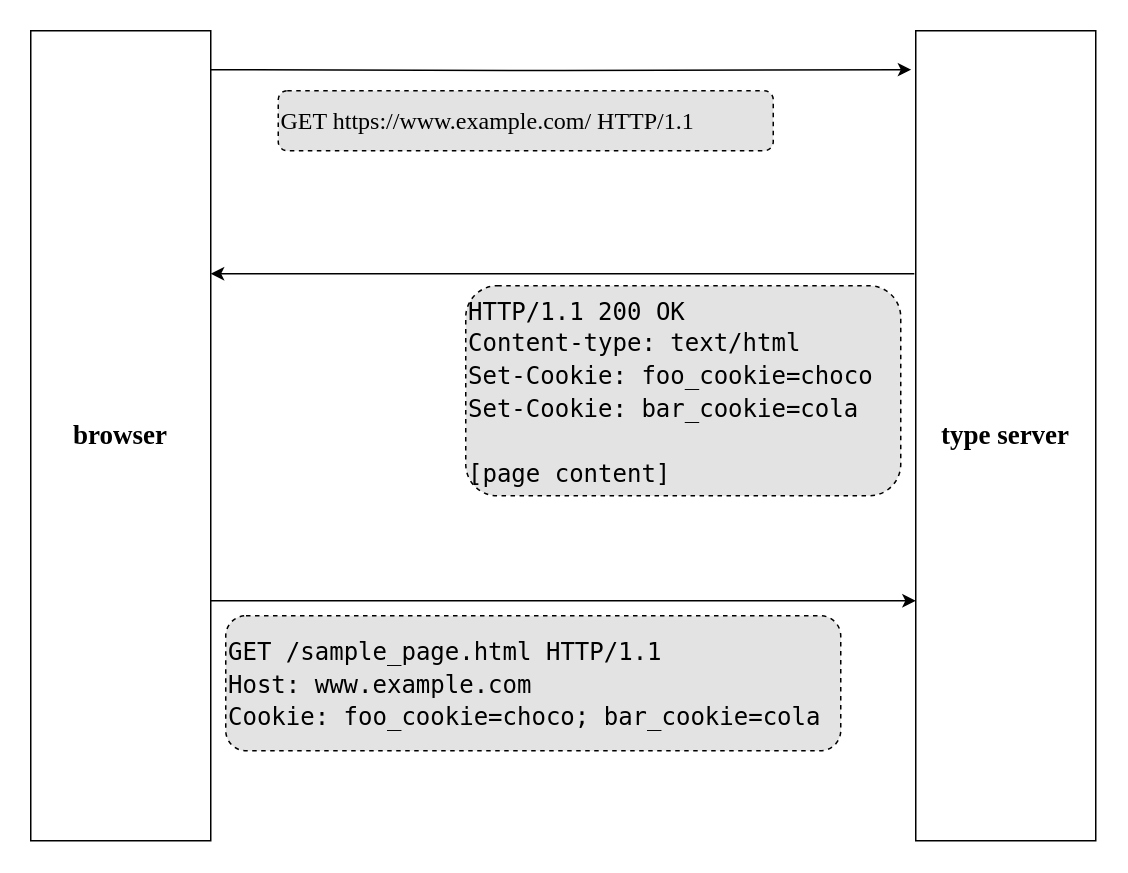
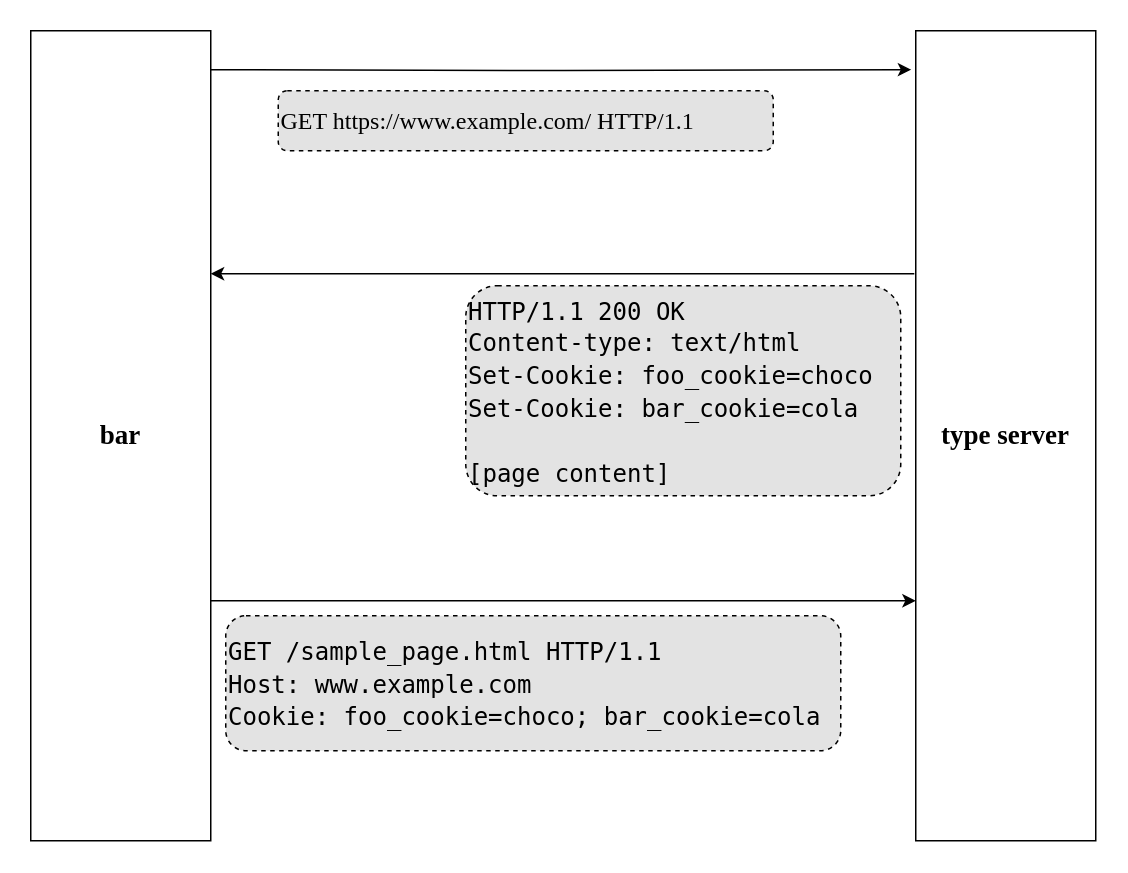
(121, 436) -> (121, 436)
